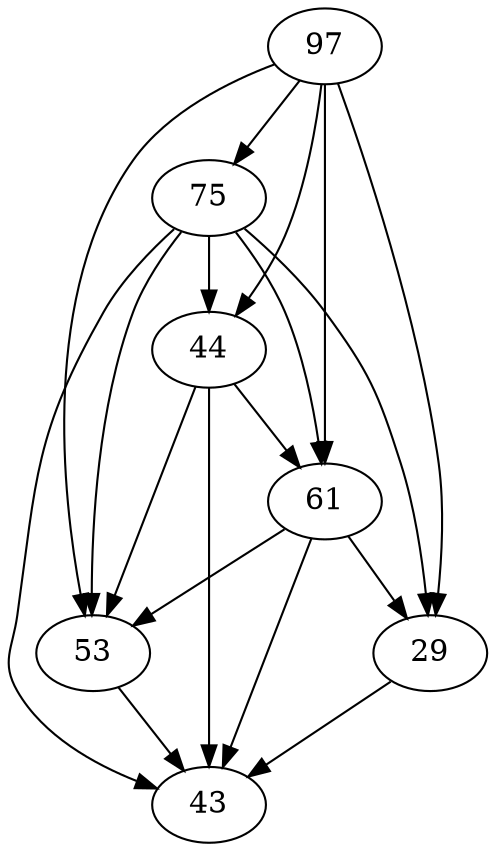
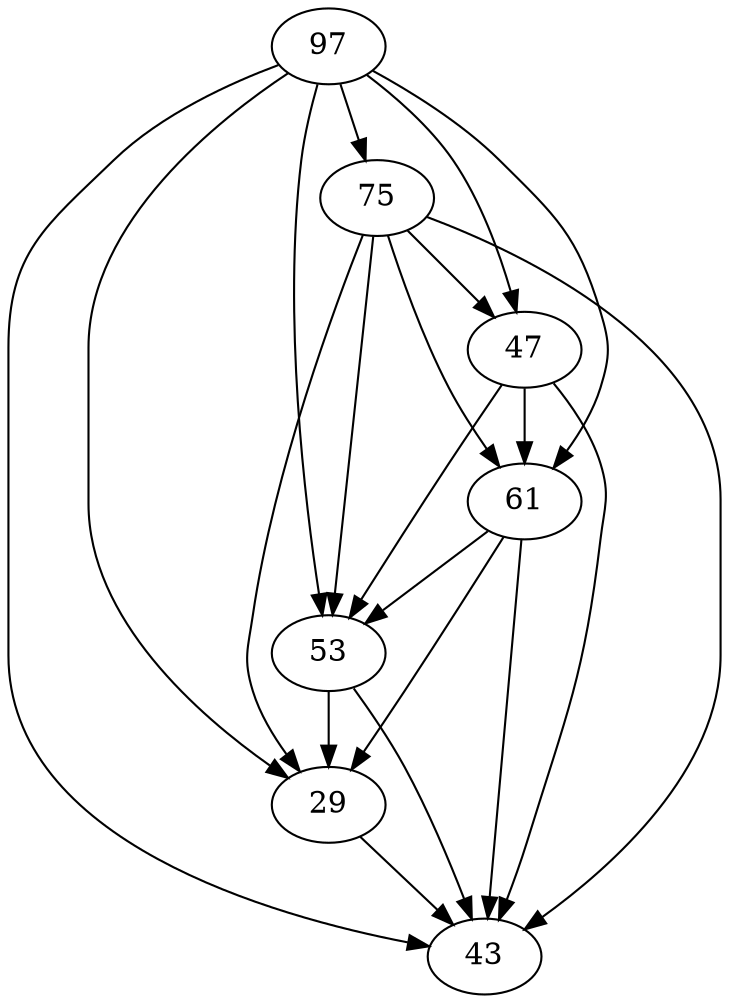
(209, 350) -> (525, 350)
none -> (8, 559)
none -> (329, 719)
